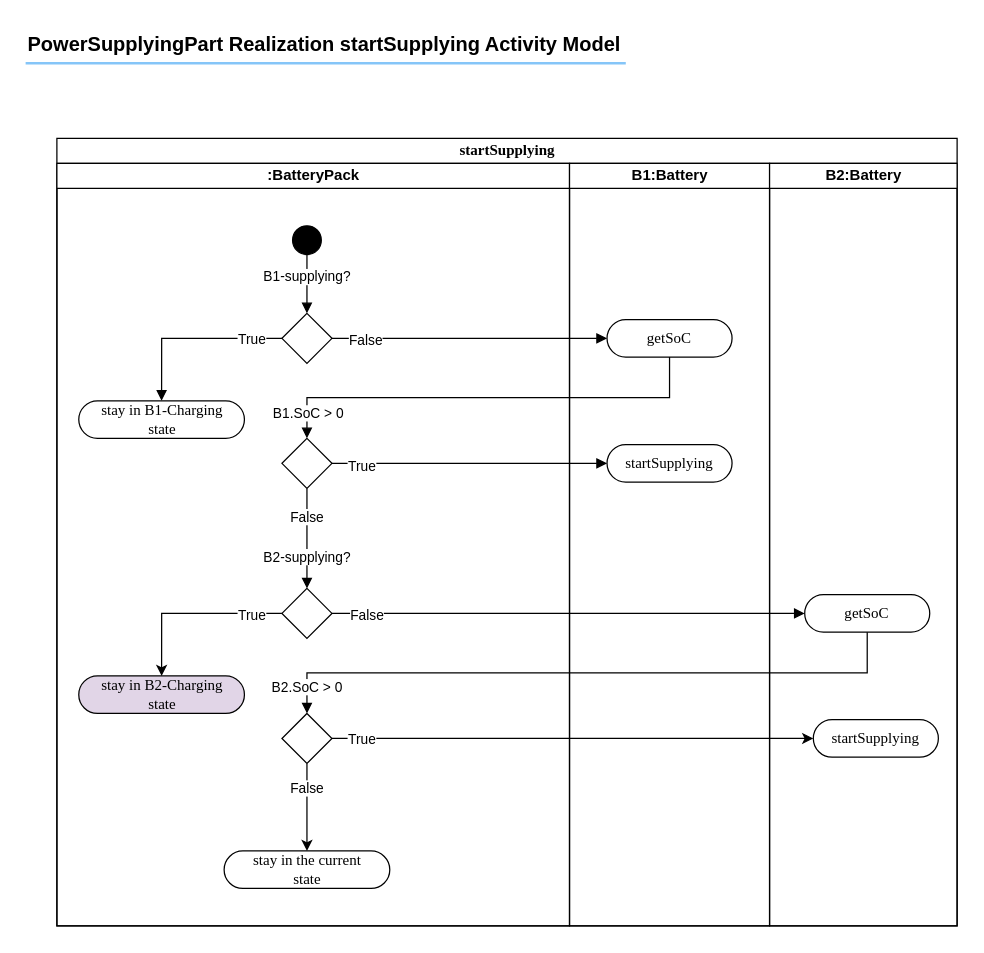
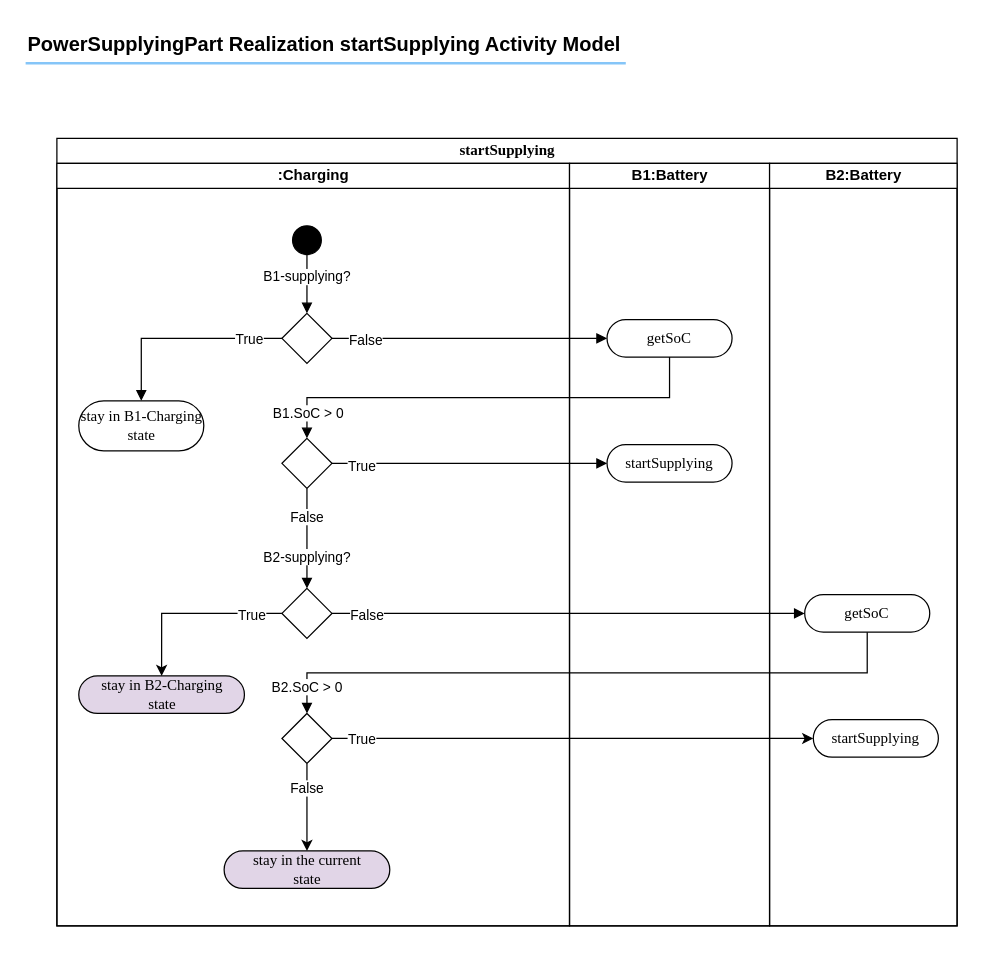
(314, 176) -> (314, 176)
(162, 419) -> (141, 426)
(307, 869) -> (307, 869)
